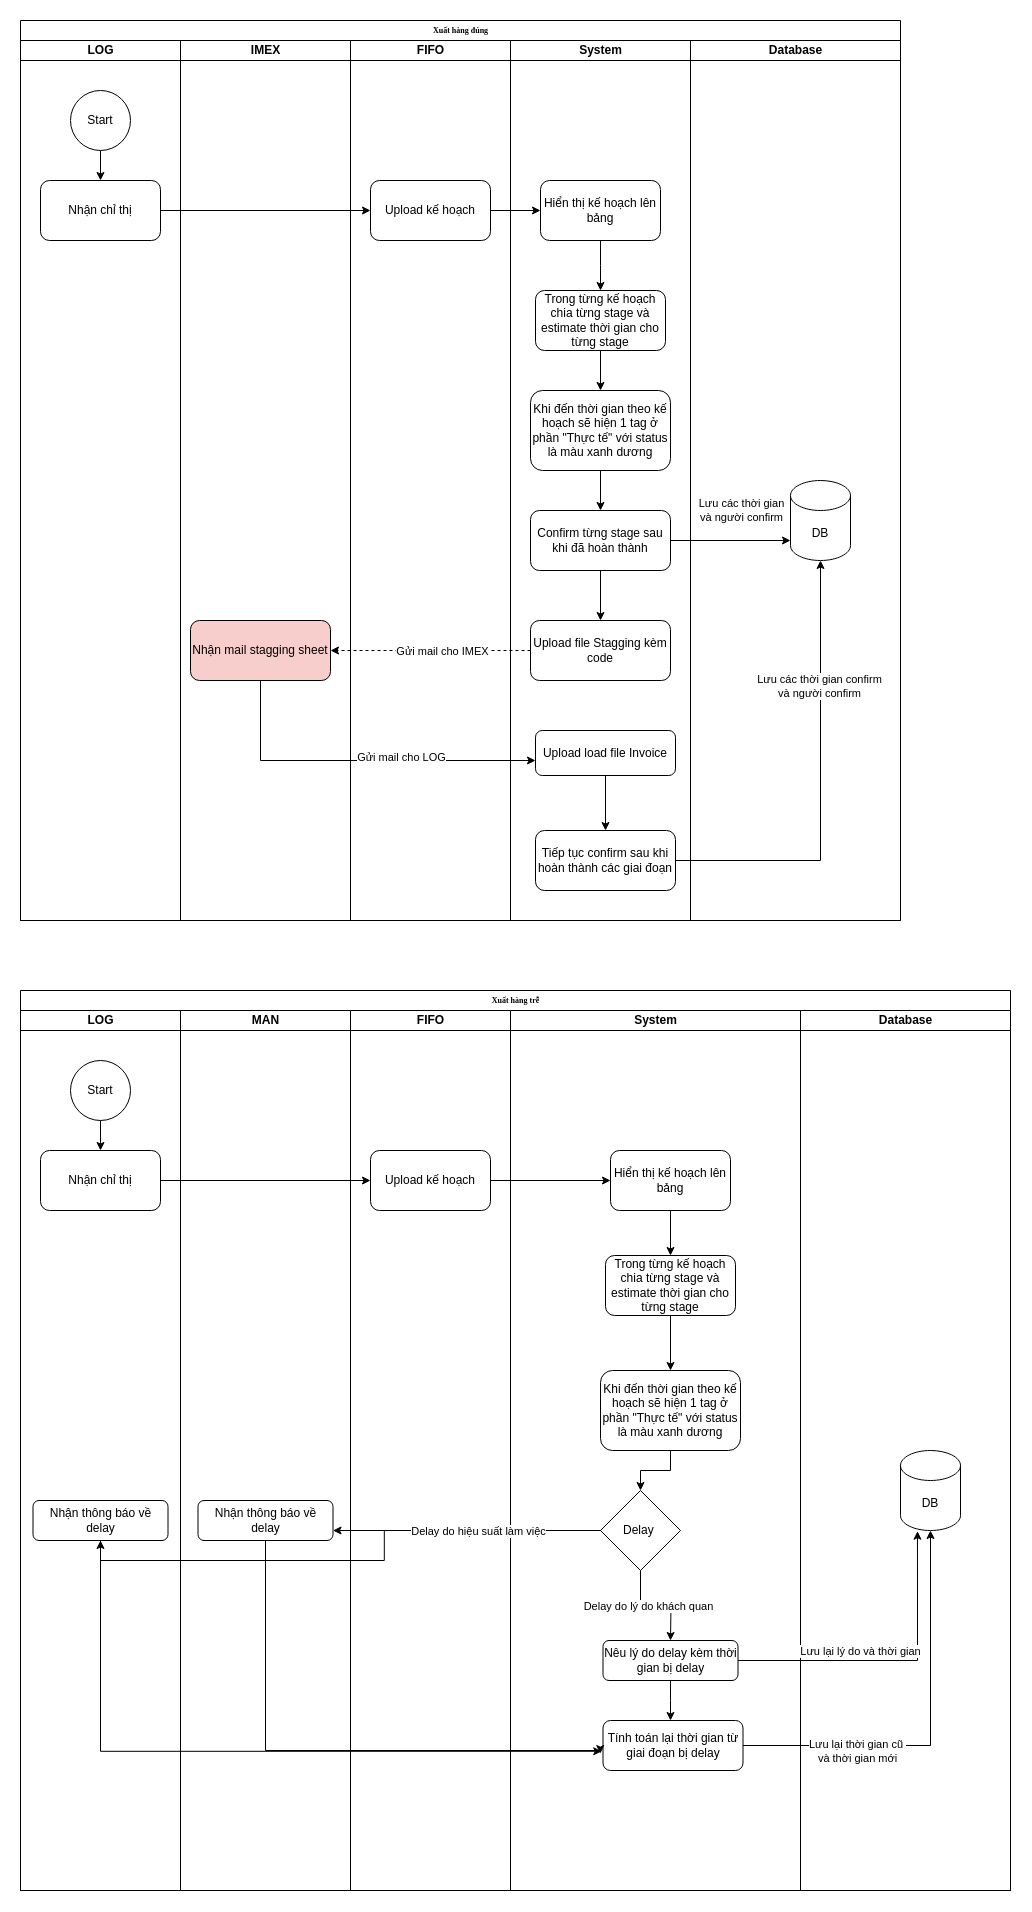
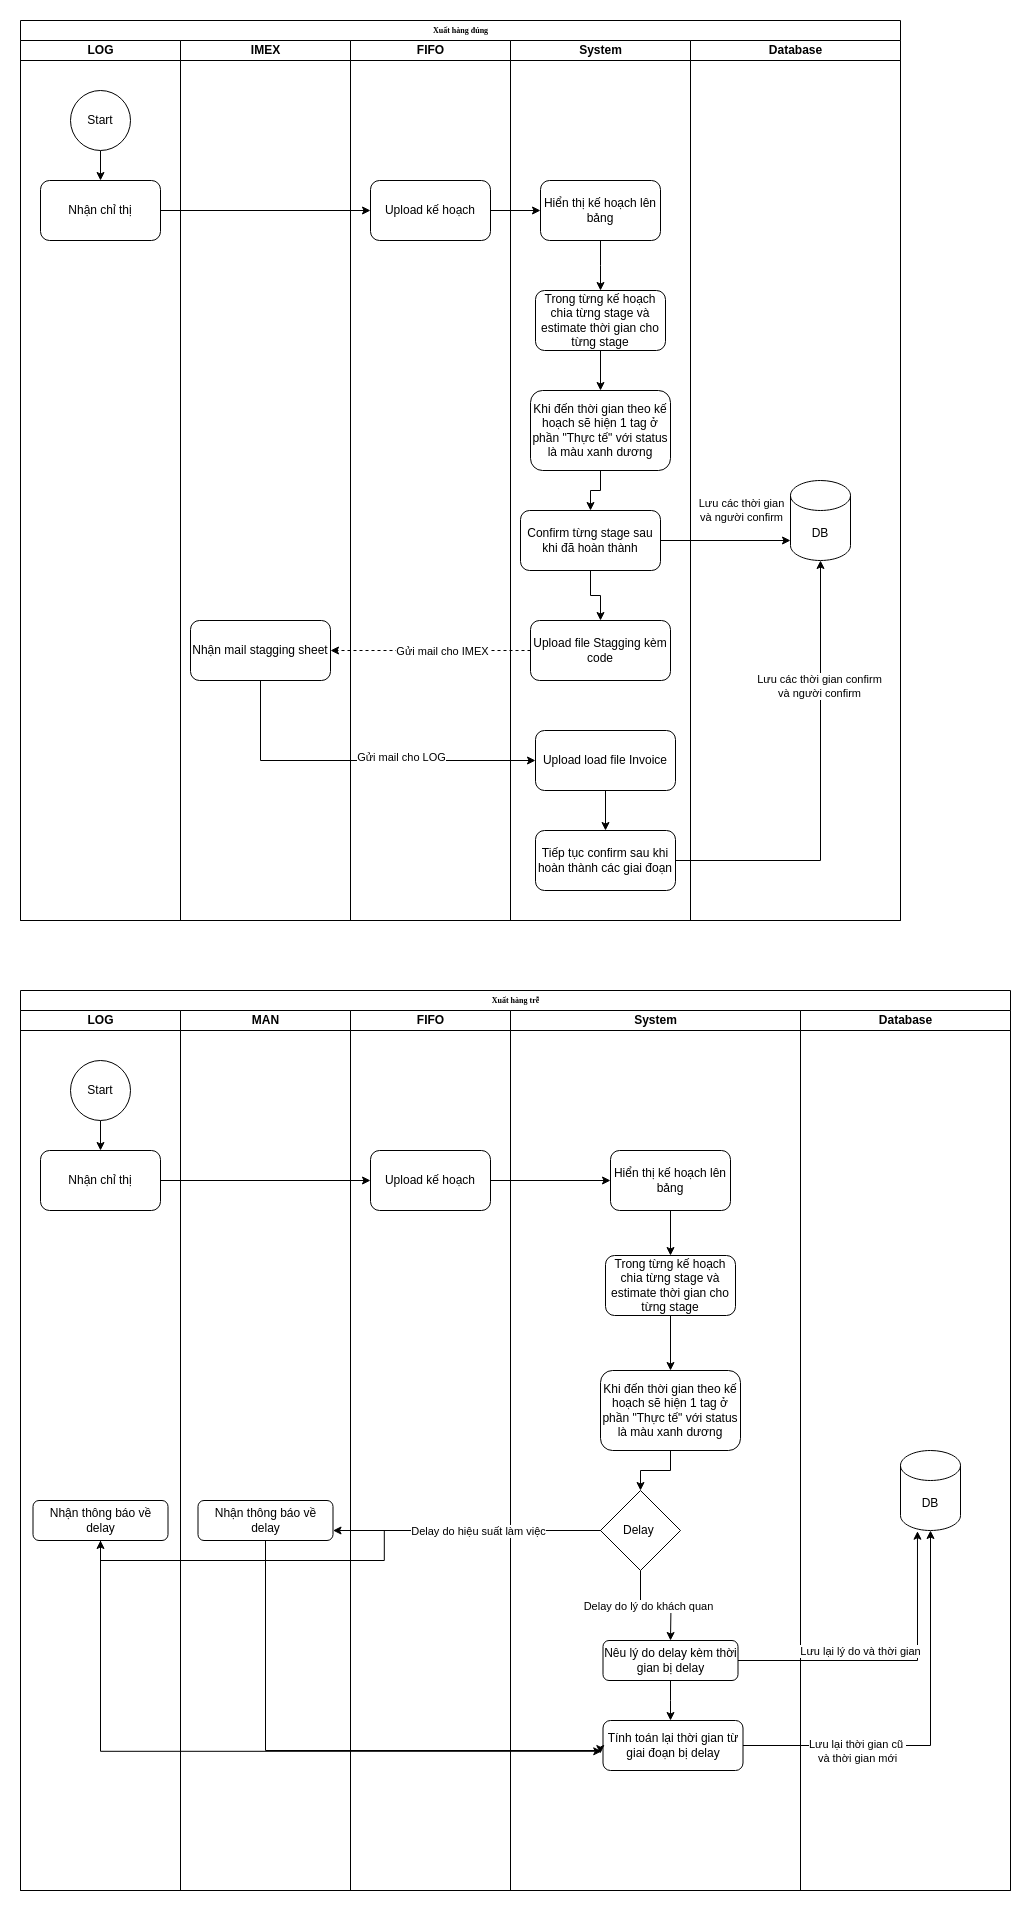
(601, 541) -> (591, 541)
(261, 651) -> (261, 651)
(606, 753) -> (606, 761)
